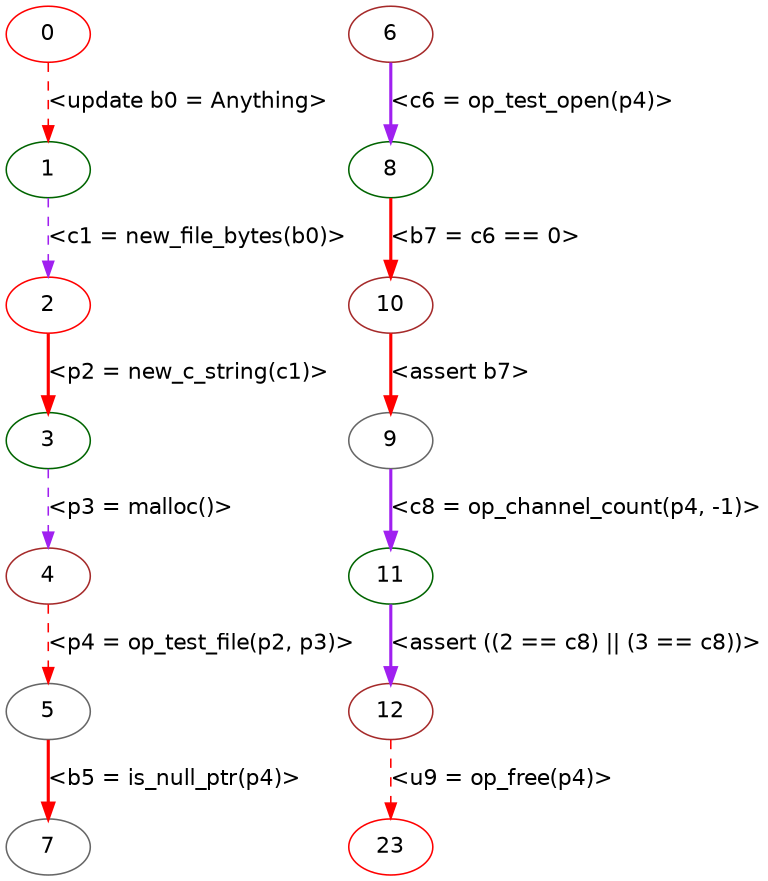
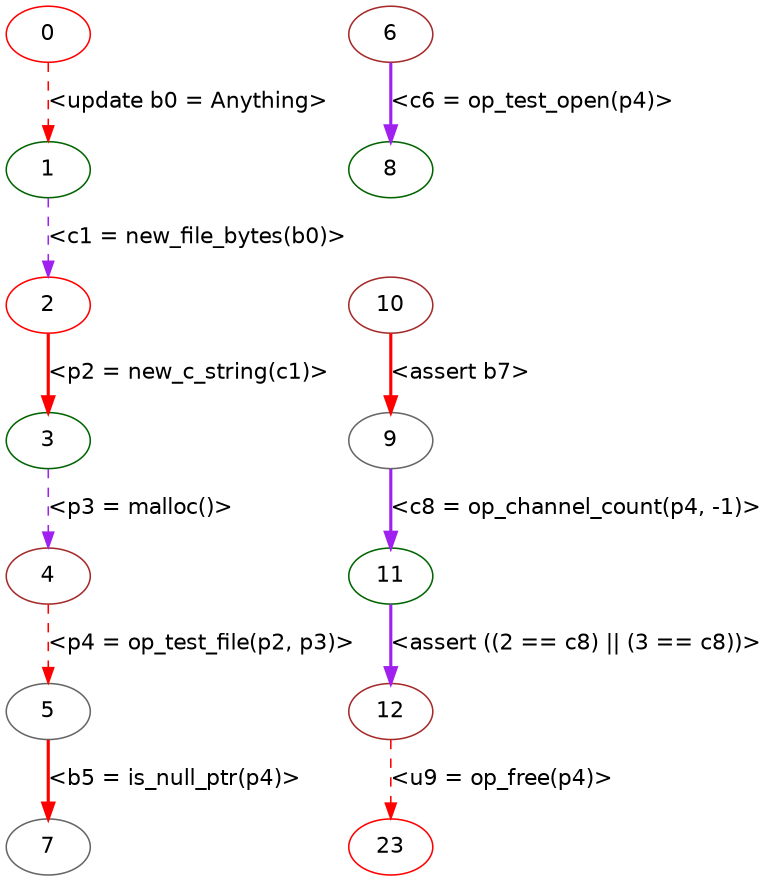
(391, 230) -> none
